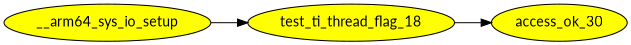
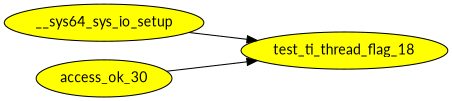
(107, 23) -> (104, 23)
(468, 23) -> (207, 67)
